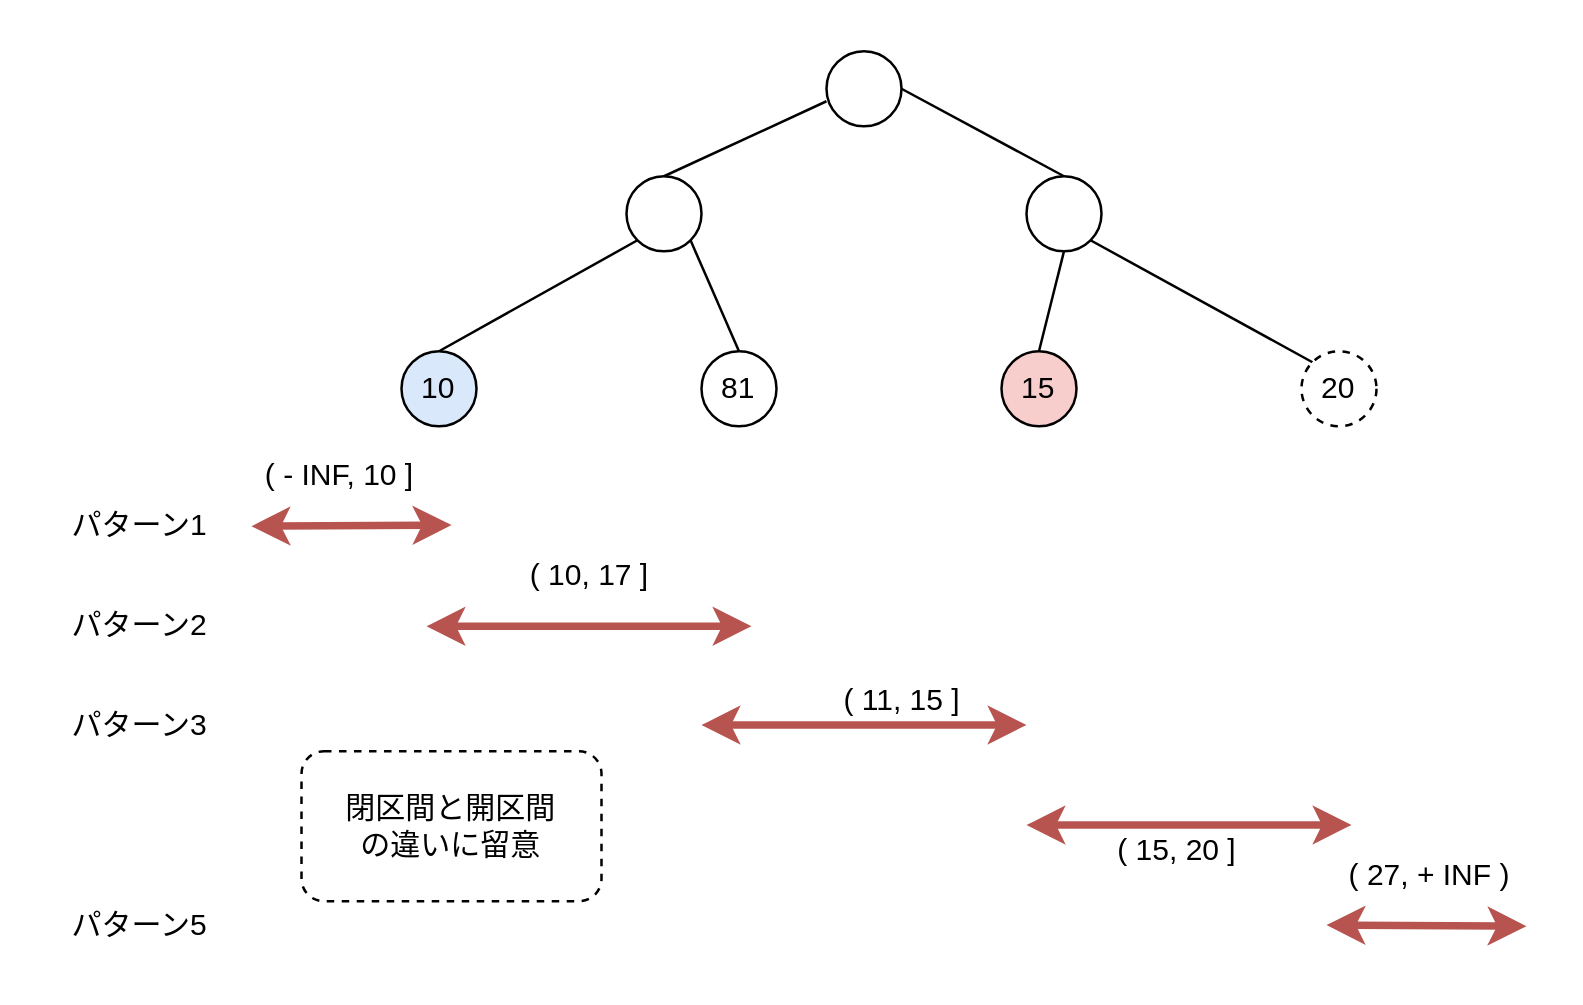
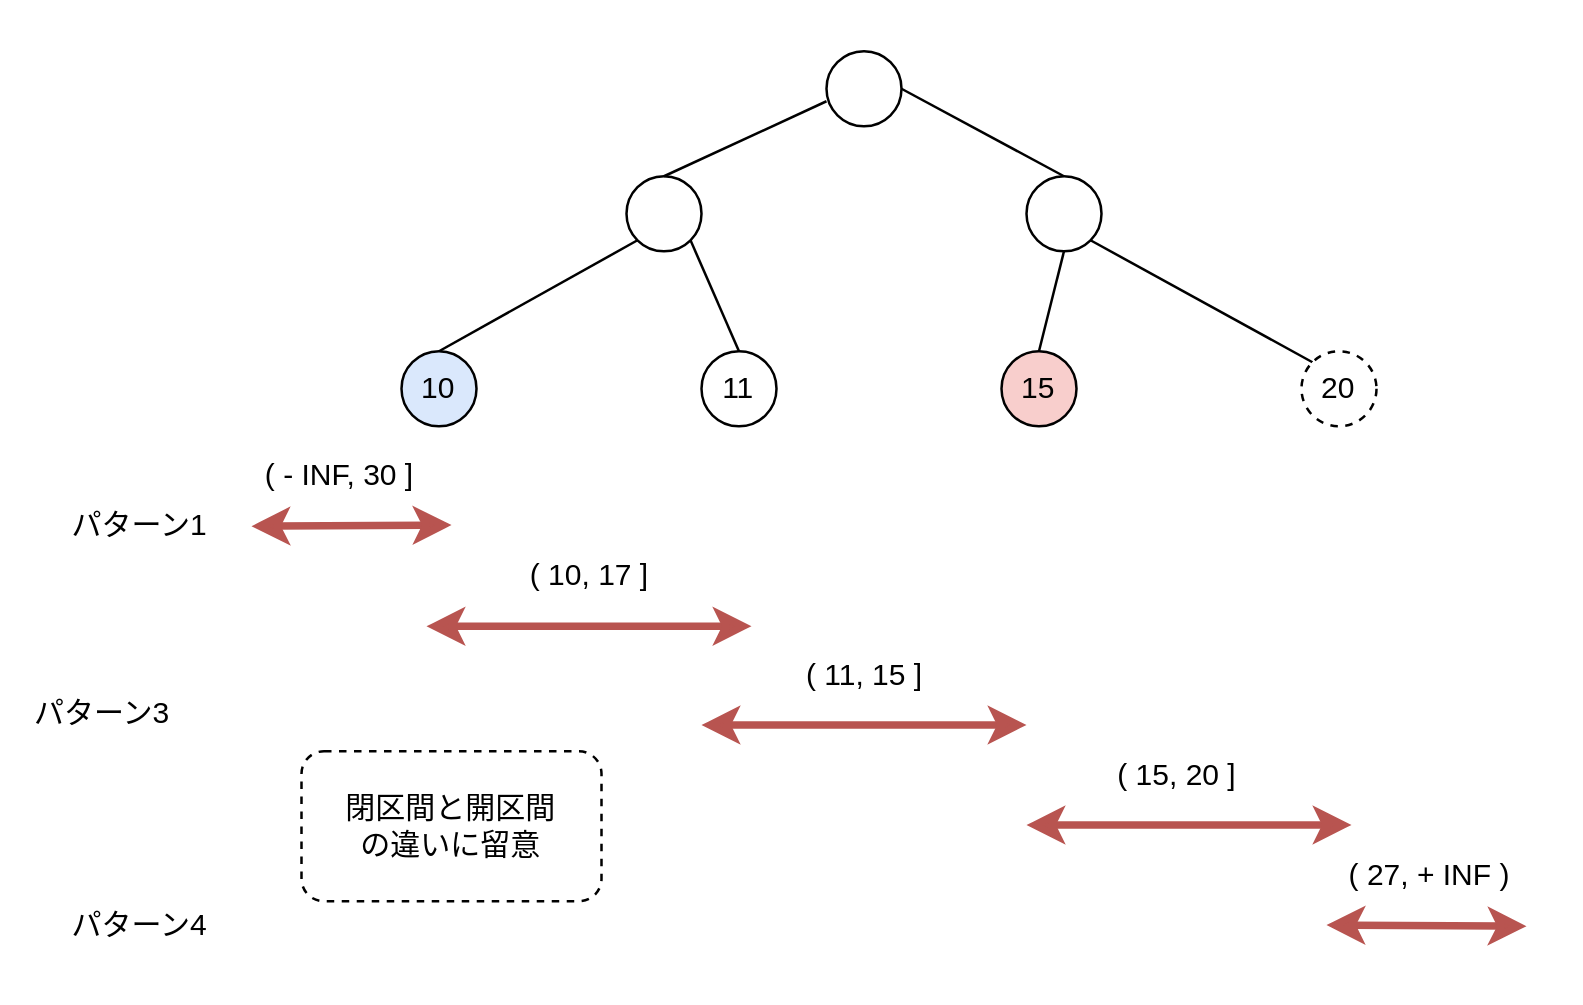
(739, 389) -> (739, 389)
(340, 476) -> (340, 476)
(139, 626) -> none
(901, 701) -> (864, 676)
(139, 726) -> (101, 714)
(1176, 851) -> (1176, 776)
(140, 926) -> (140, 926)
